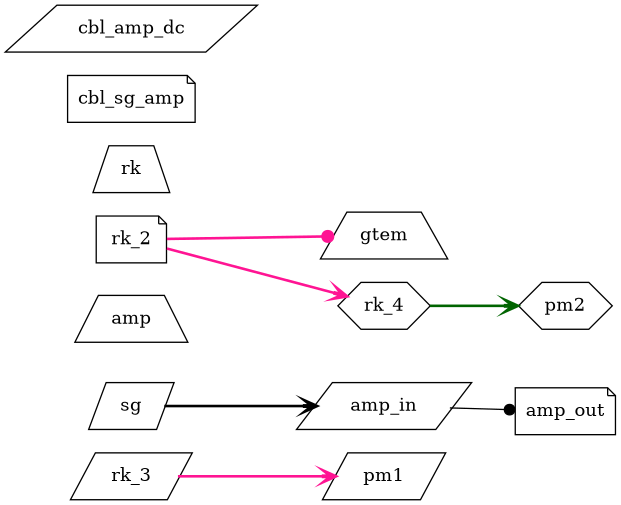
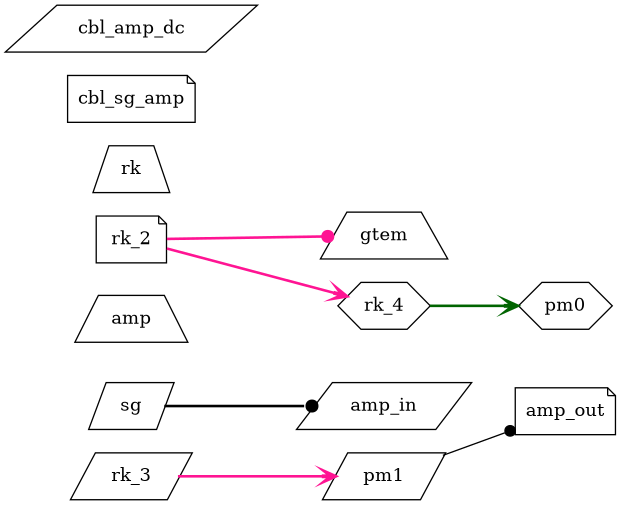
(565, 306) -> (565, 306)
(234, 406) -> (234, 406)
(477, 409) -> (474, 444)
